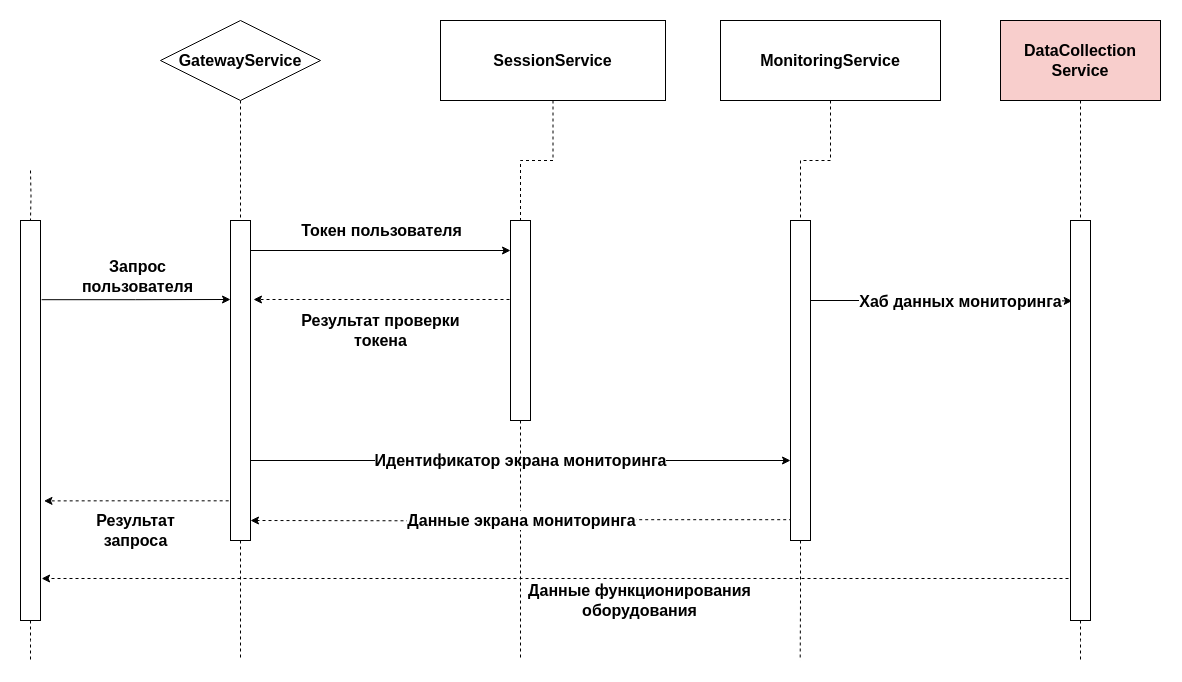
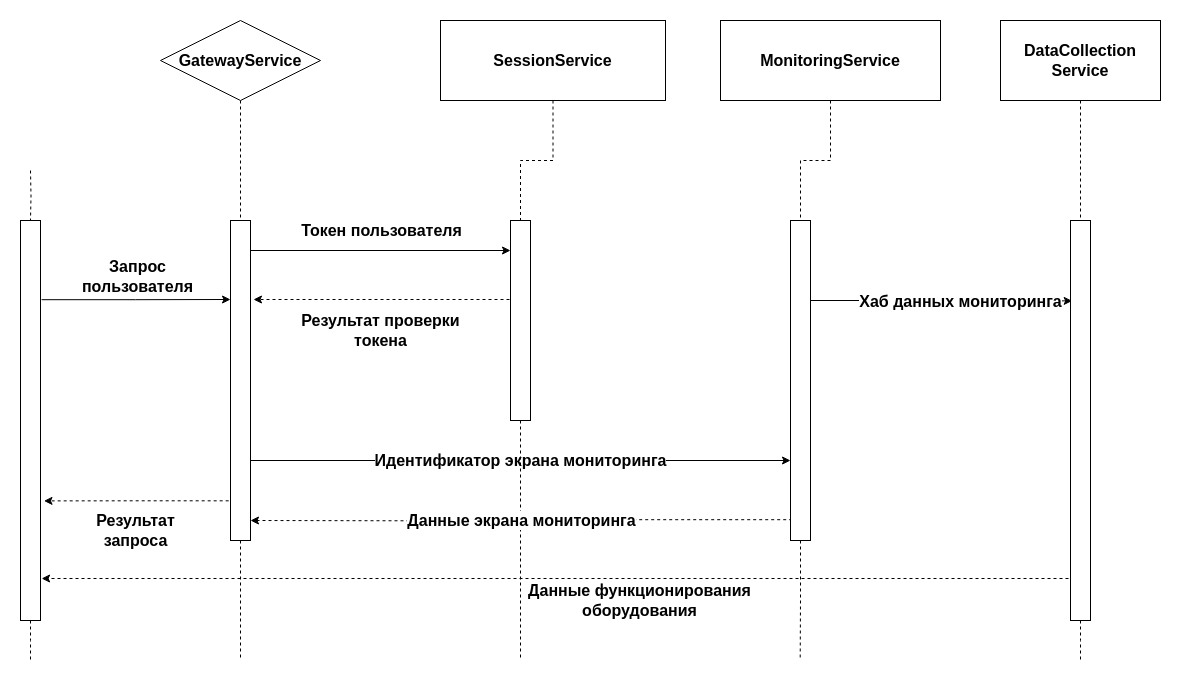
(1081, 61) -> (1081, 61)
